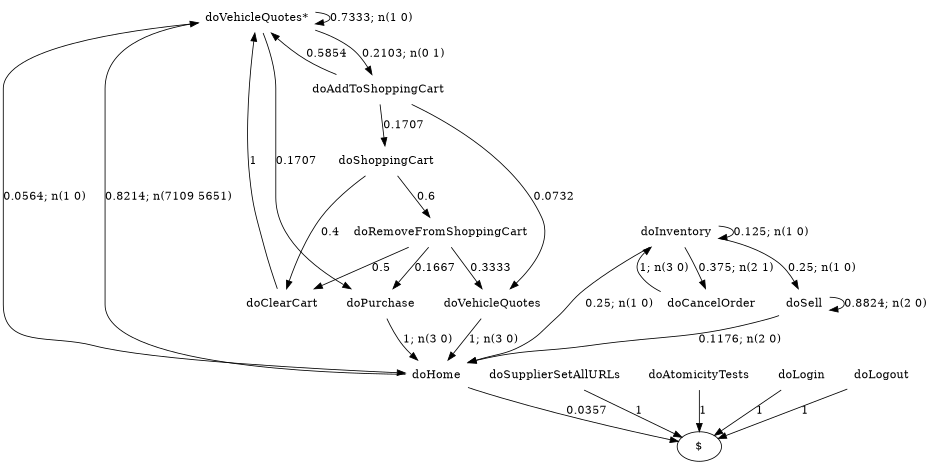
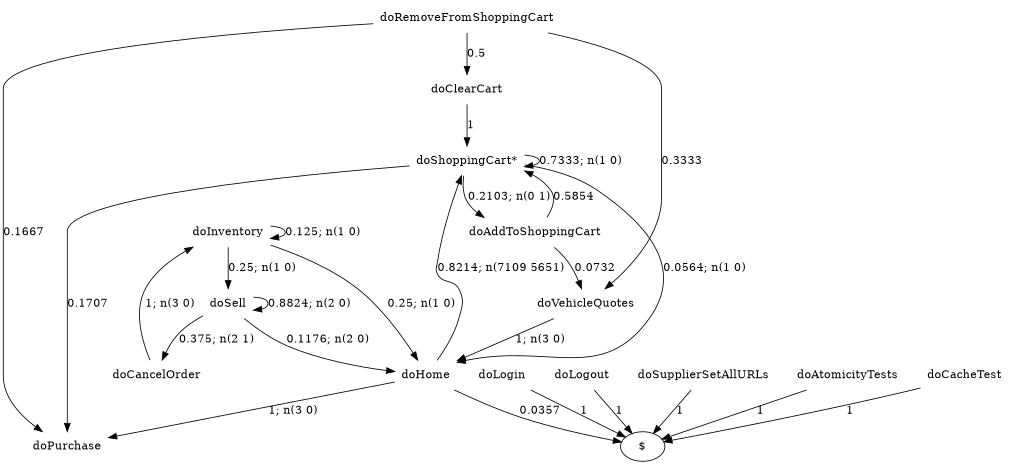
(257, 18) -> (467, 161)
(387, 161) -> none
(694, 264) -> (181, 331)
(397, 338) -> (256, 409)
none -> (964, 375)
